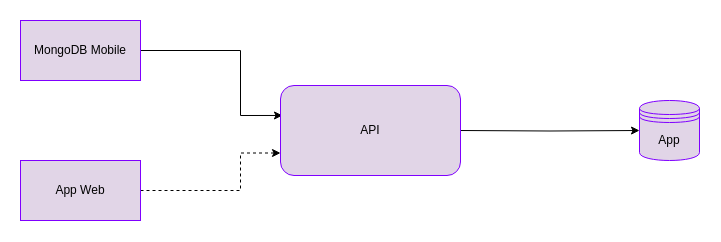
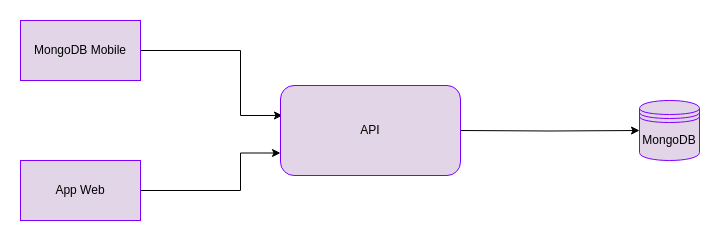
(670, 141) -> (670, 141)
(225, 191) -> (225, 191)
